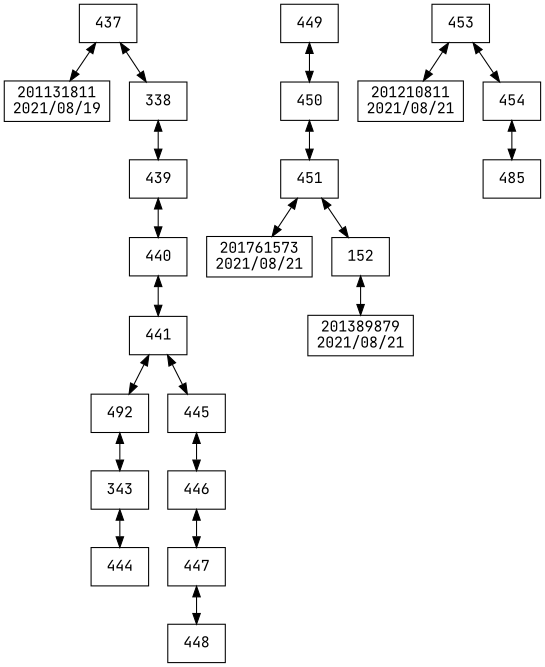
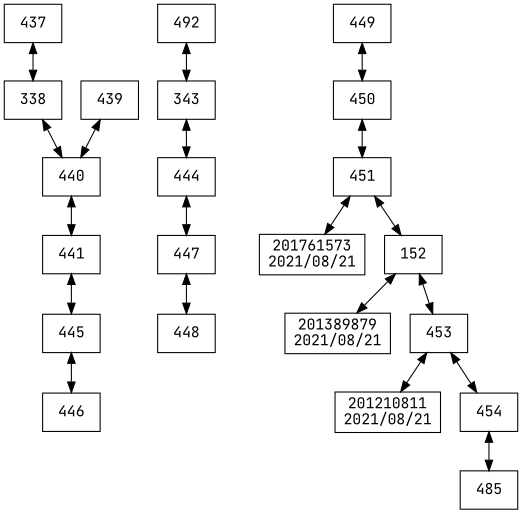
(57, 101) -> none
(158, 140) -> (52, 138)
none -> (426, 294)
(139, 375) -> none
(197, 528) -> (186, 216)
